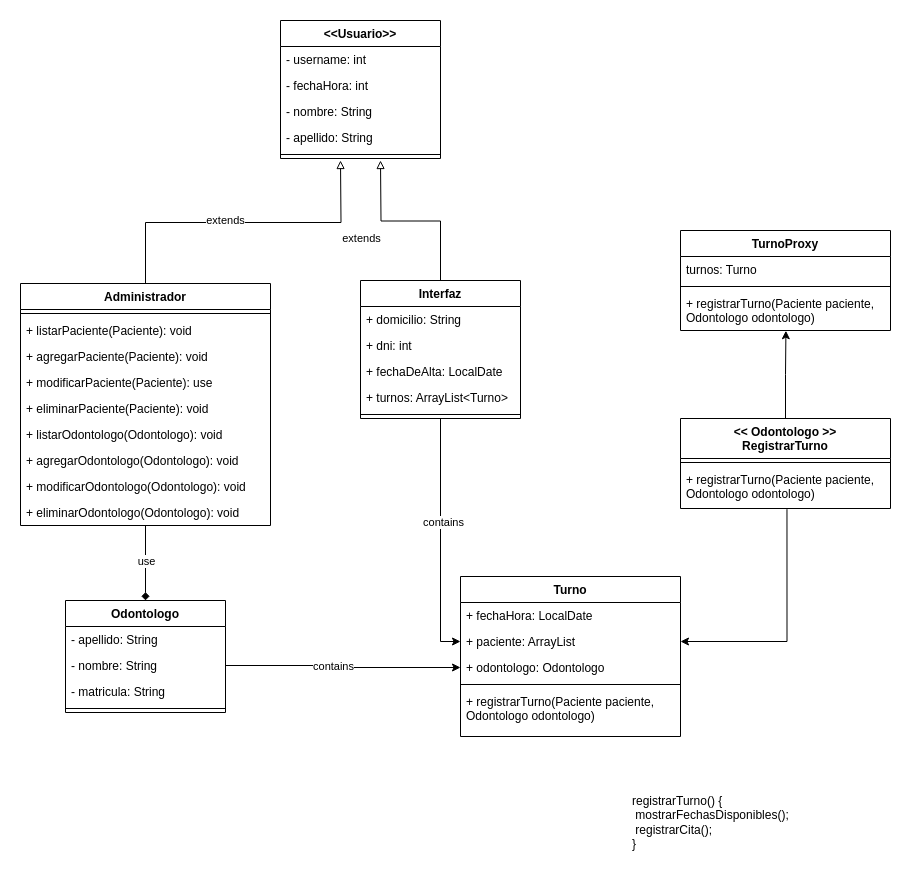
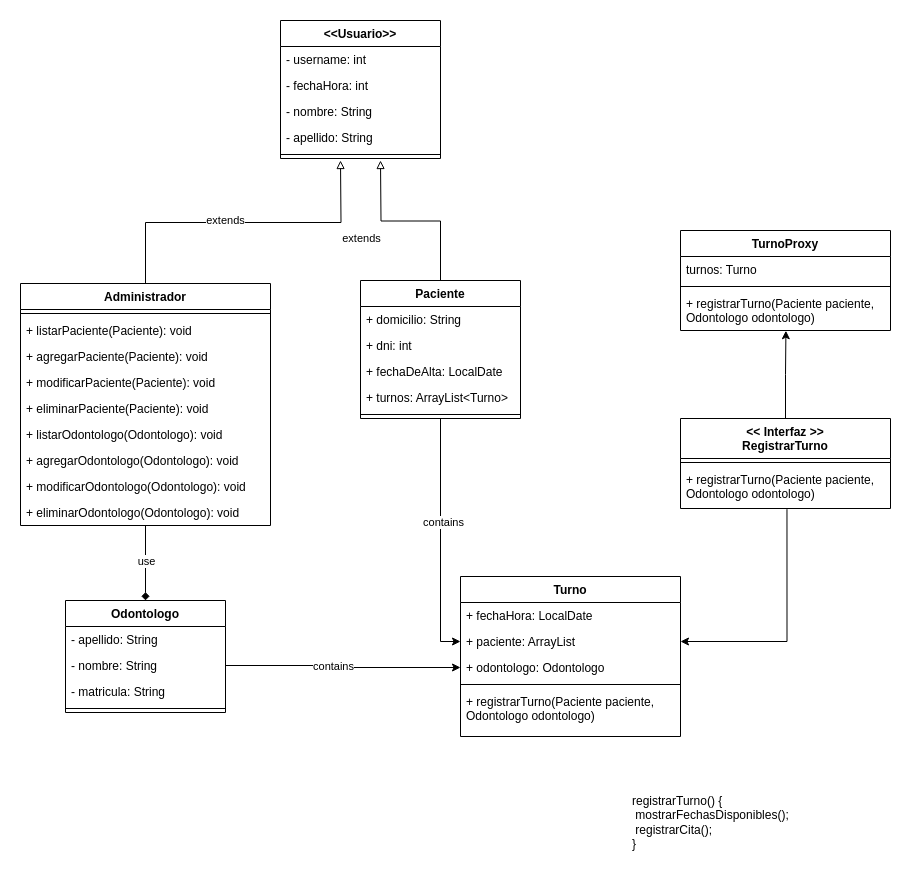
(441, 295) -> (441, 295)
(130, 384) -> (132, 384)
(786, 440) -> (786, 440)
